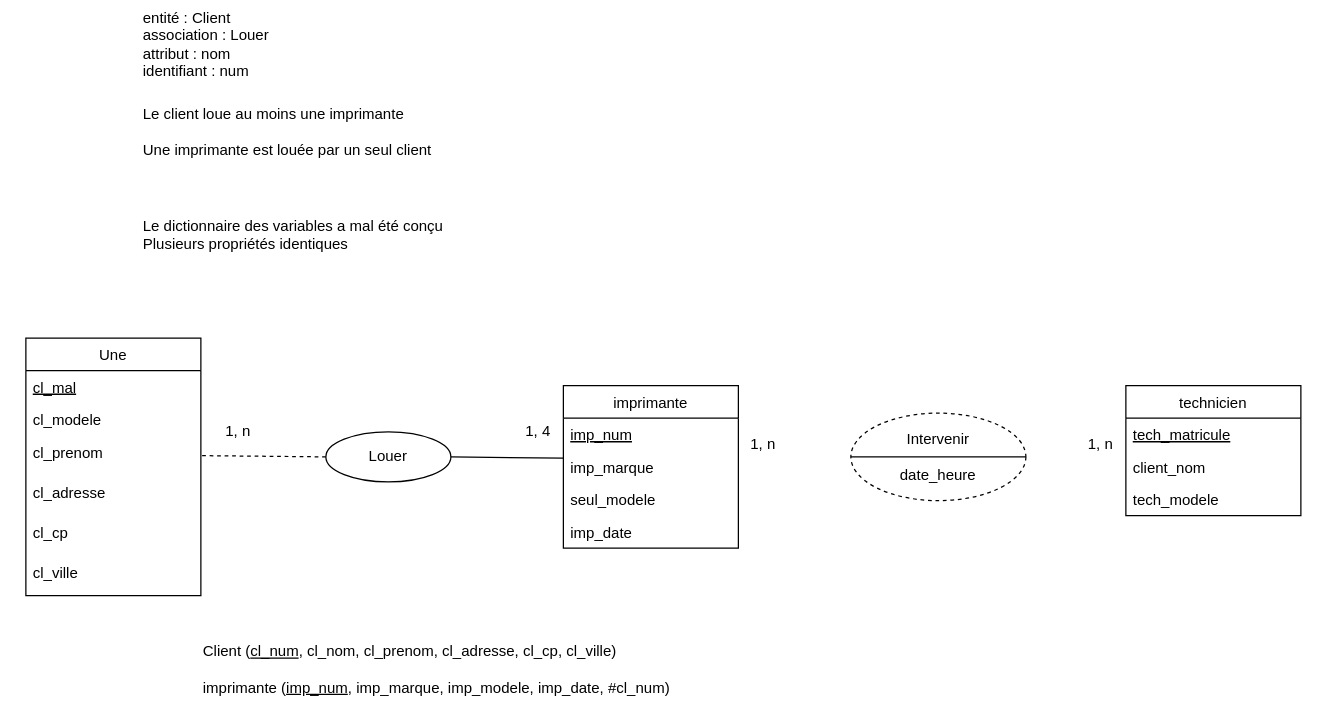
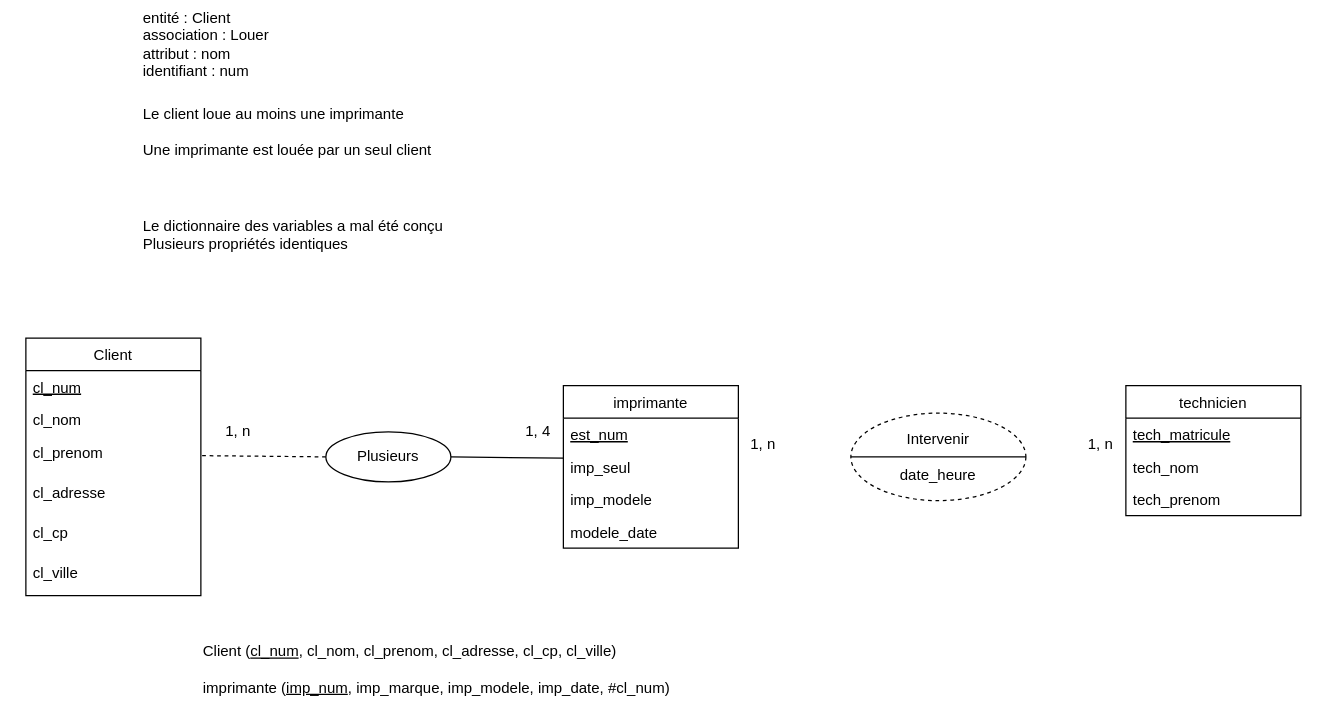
(113, 355) -> (113, 355)
(54, 388) -> (56, 388)
(66, 420) -> (56, 420)
(597, 435) -> (599, 435)
(388, 457) -> (388, 457)
(610, 468) -> (600, 468)
(1171, 468) -> (1166, 468)
(612, 500) -> (608, 500)
(1177, 500) -> (1179, 500)
(602, 533) -> (614, 533)
